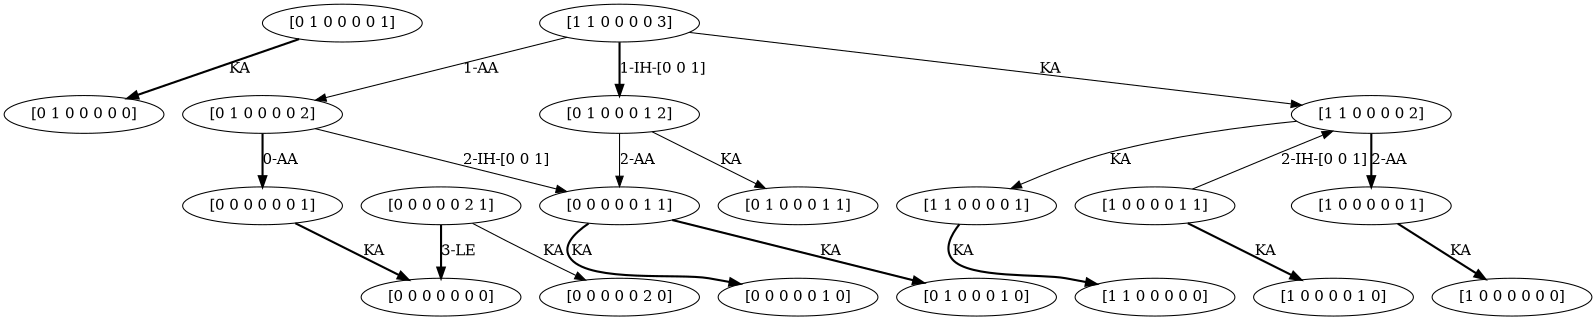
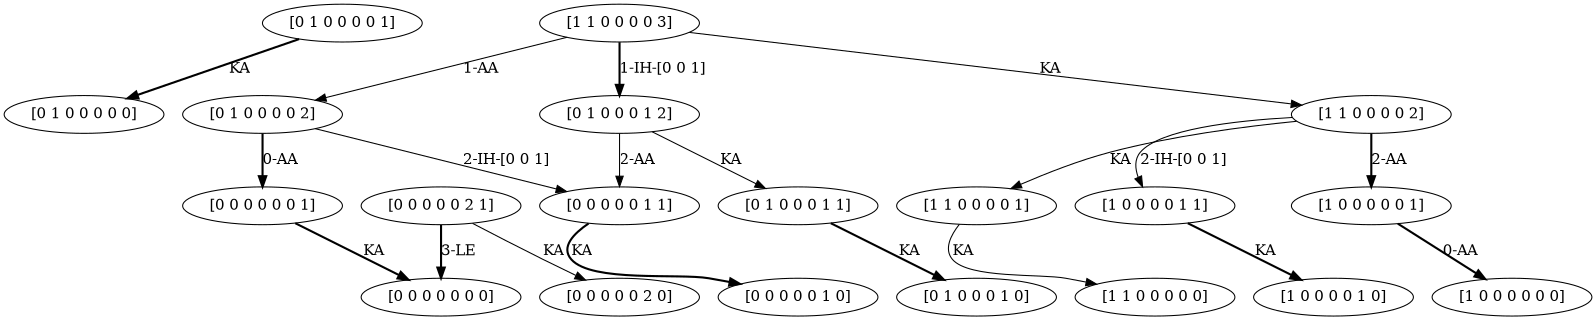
(1257, 162) -> (1201, 128)
(793, 250) -> (883, 249)
(1461, 251) -> (1461, 251)
(998, 274) -> (998, 274)
